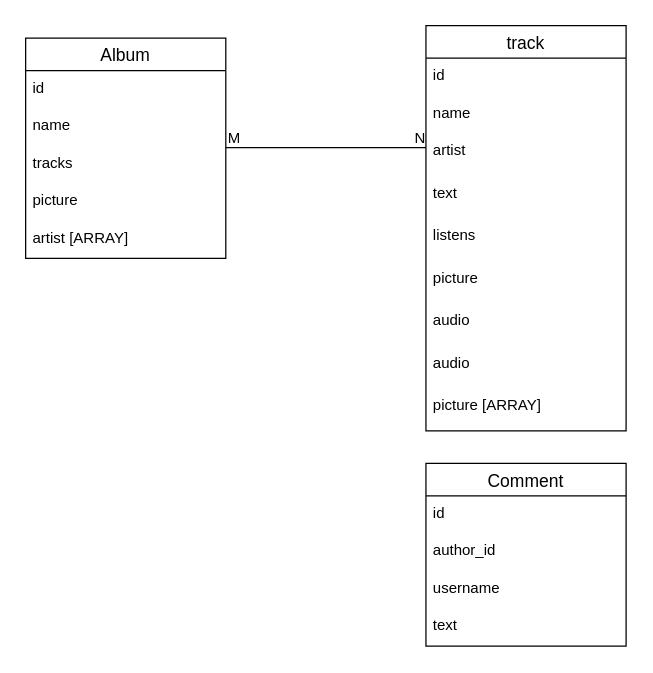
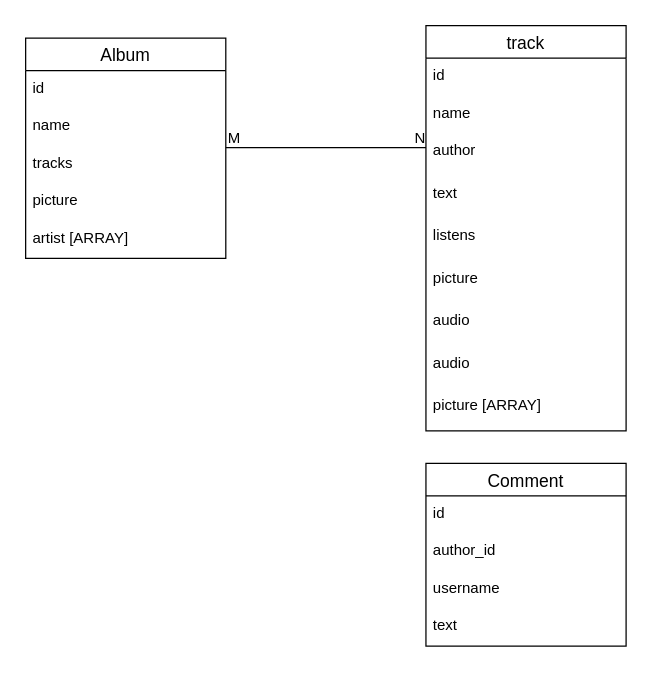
(456, 150) -> (458, 150)
